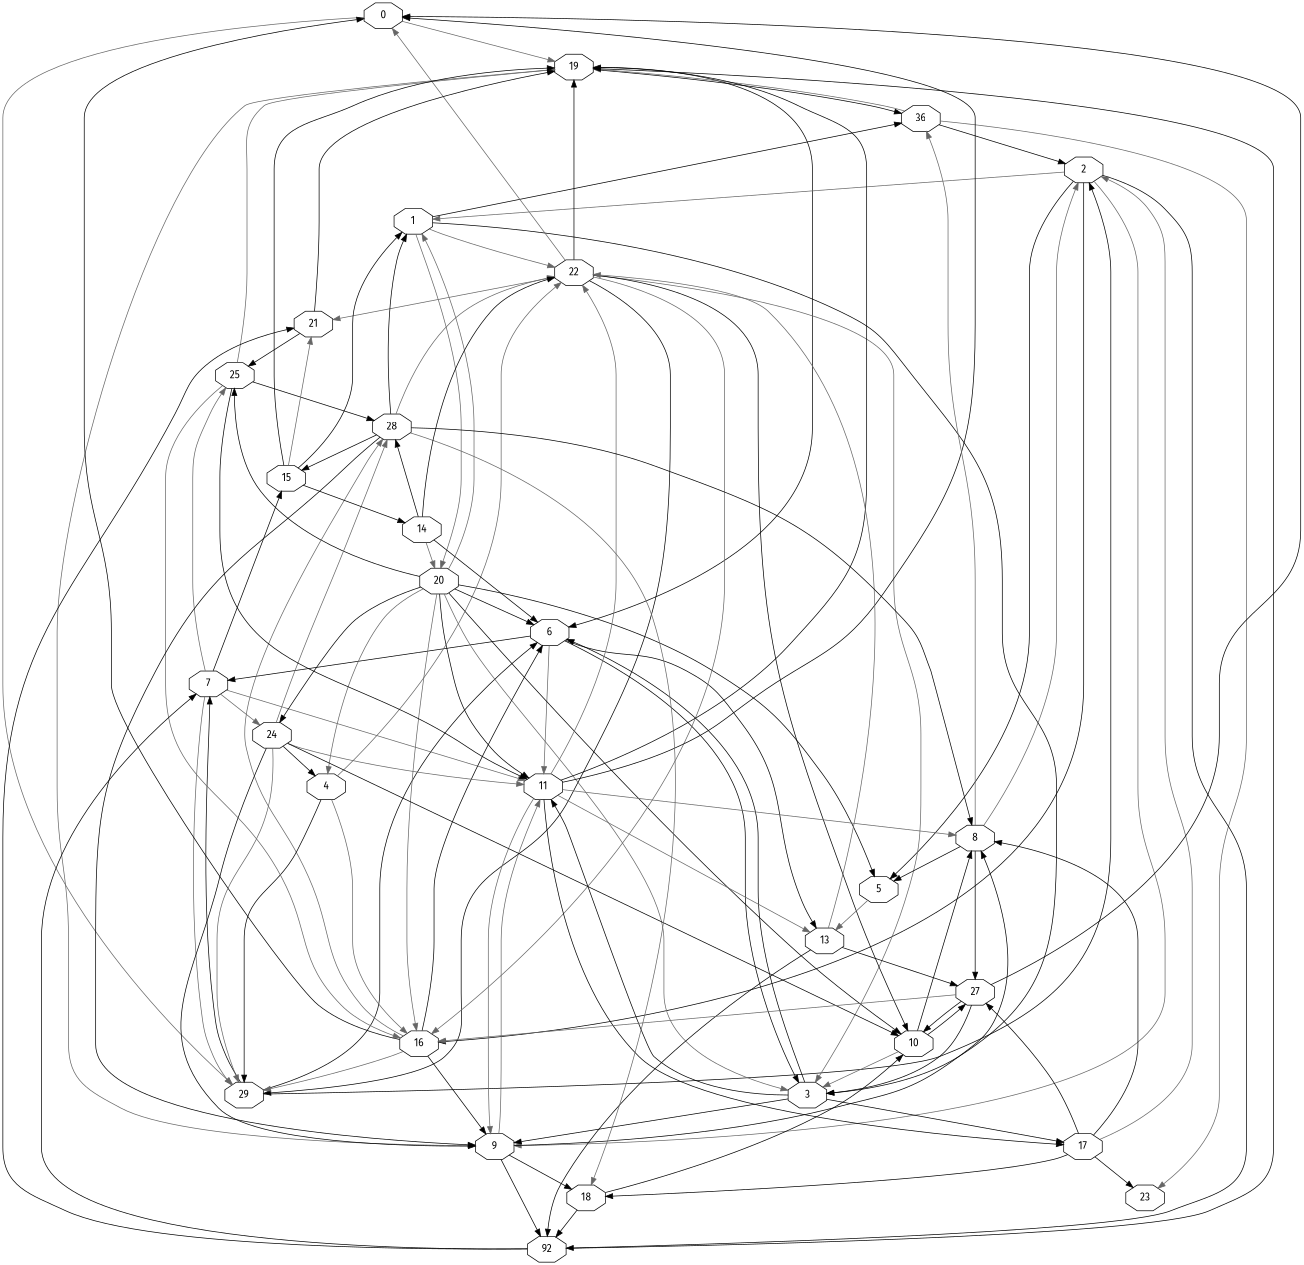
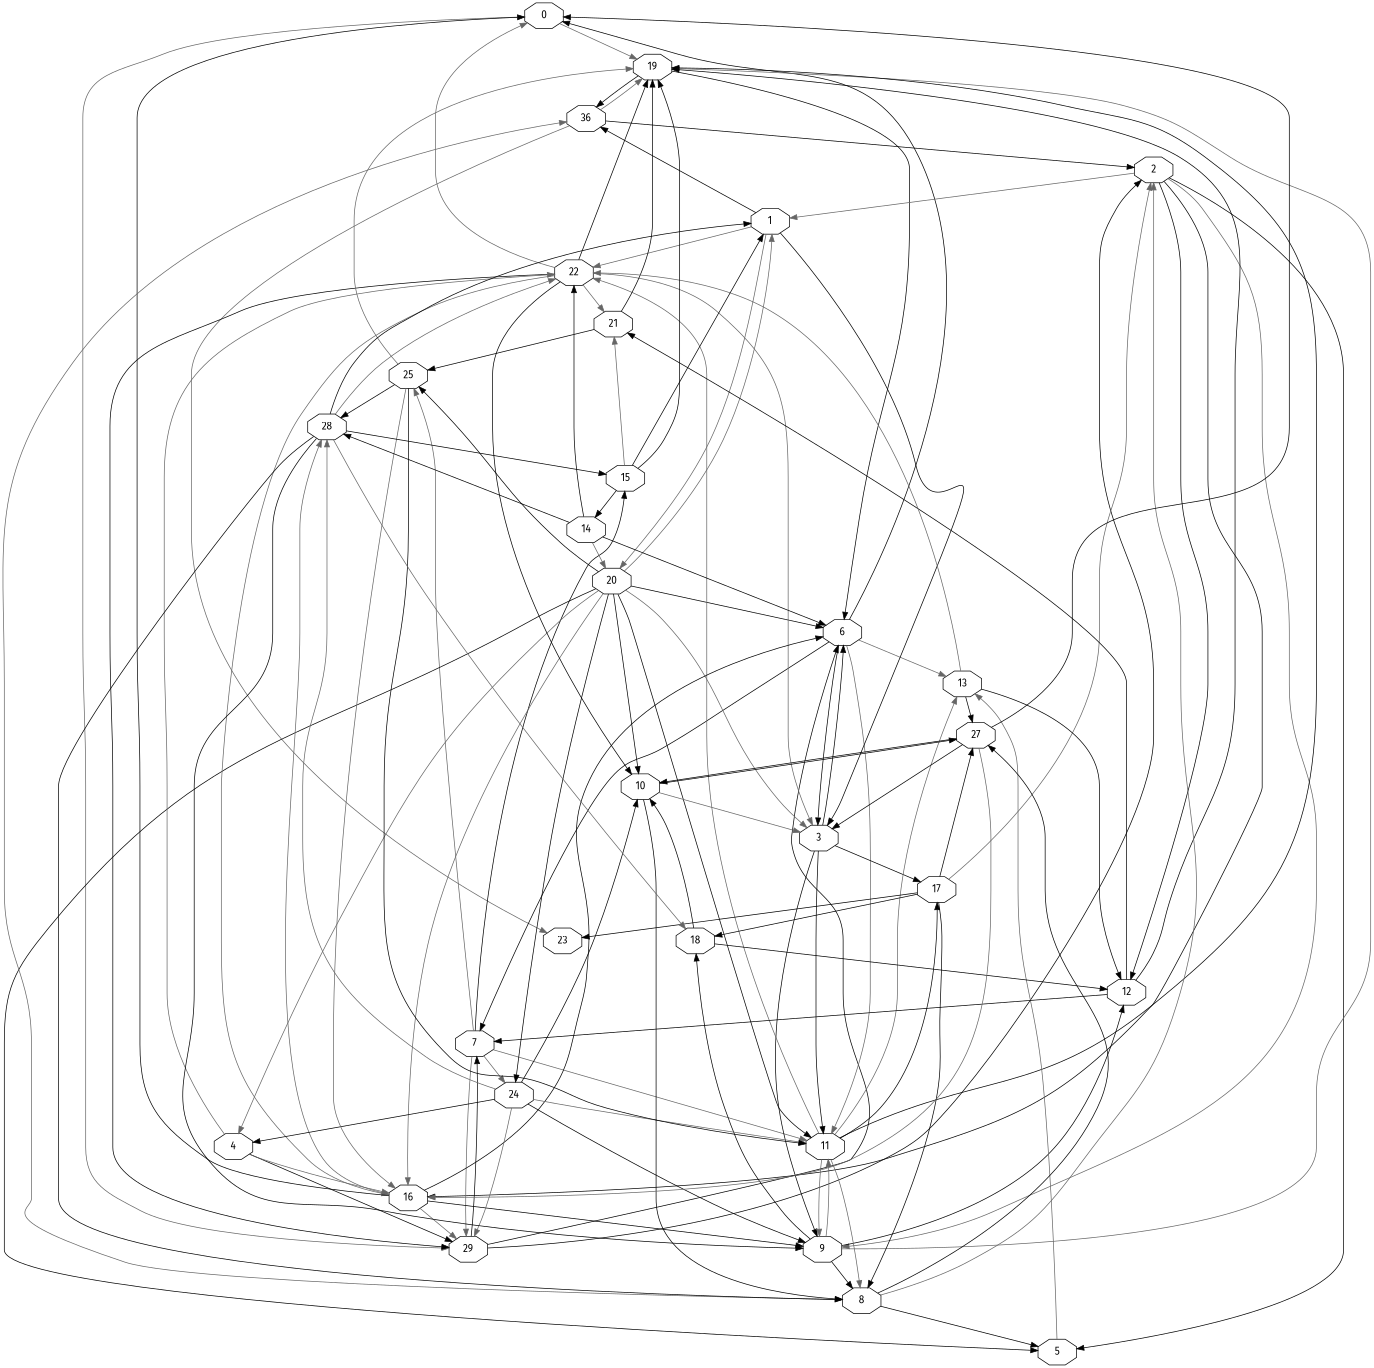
(975, 266) -> (940, 223)
(744, 728) -> (895, 655)
(547, 1249) -> (1127, 992)
